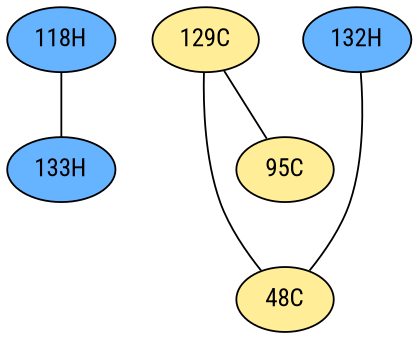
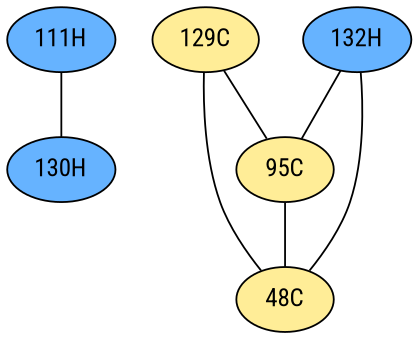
(61, 40) -> (61, 40)
none -> (321, 105)
(61, 170) -> (61, 170)
none -> (285, 235)
